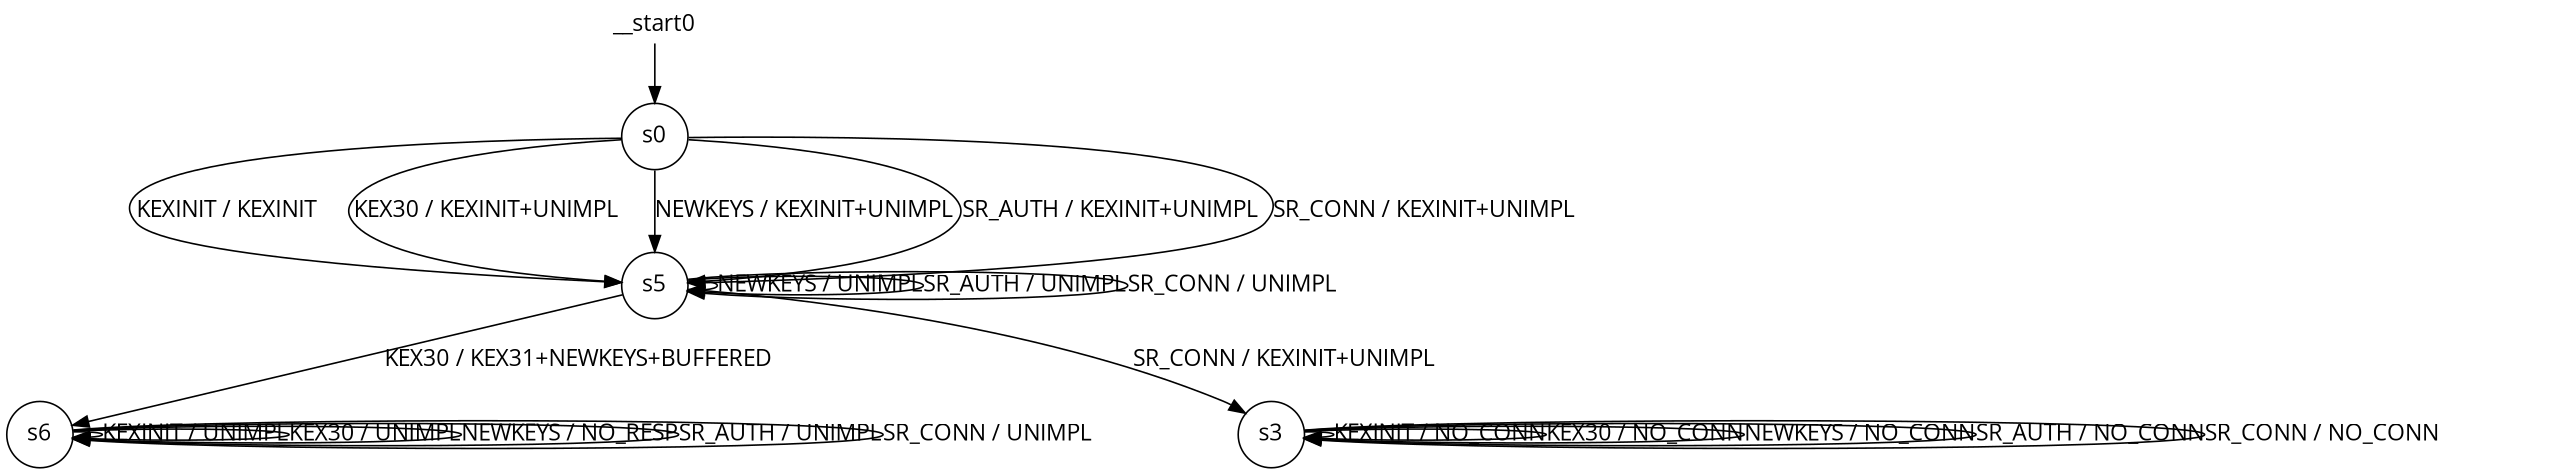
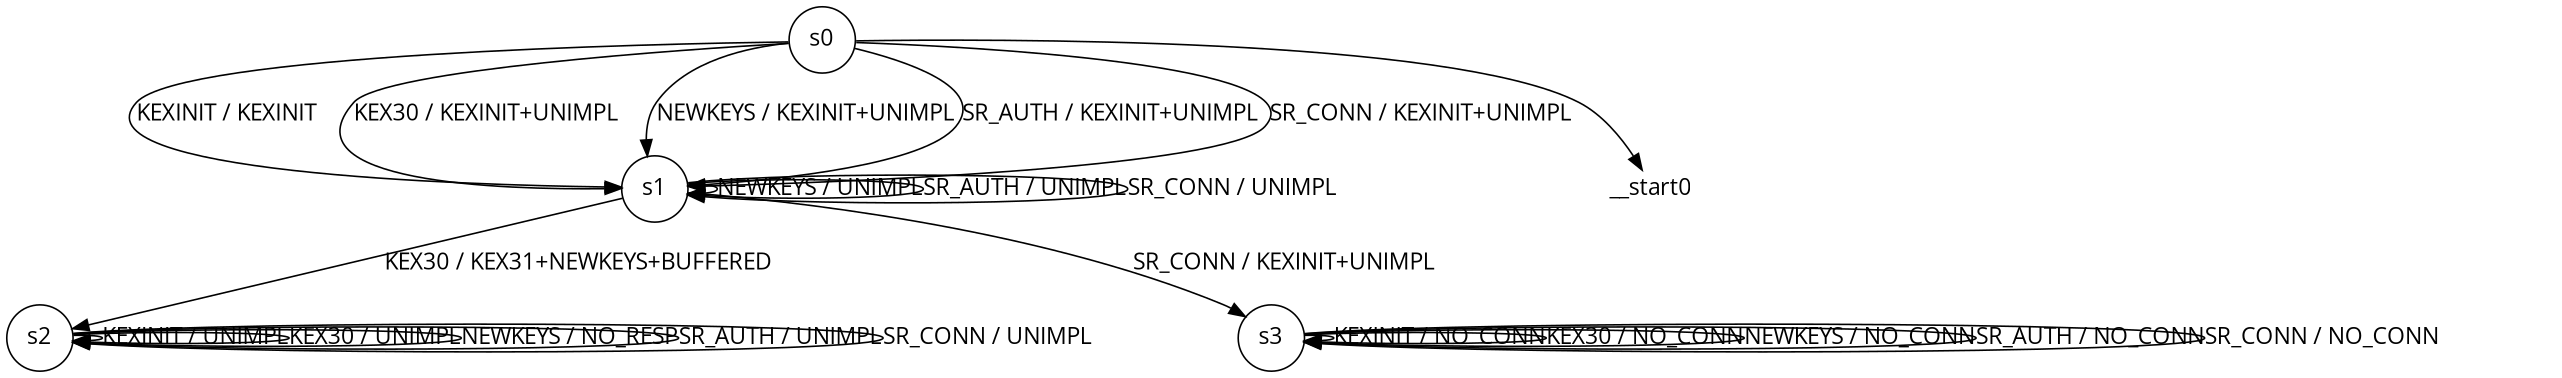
(655, 65) -> (1259, 49)
(655, 286) -> (655, 189)
(40, 435) -> (40, 338)
